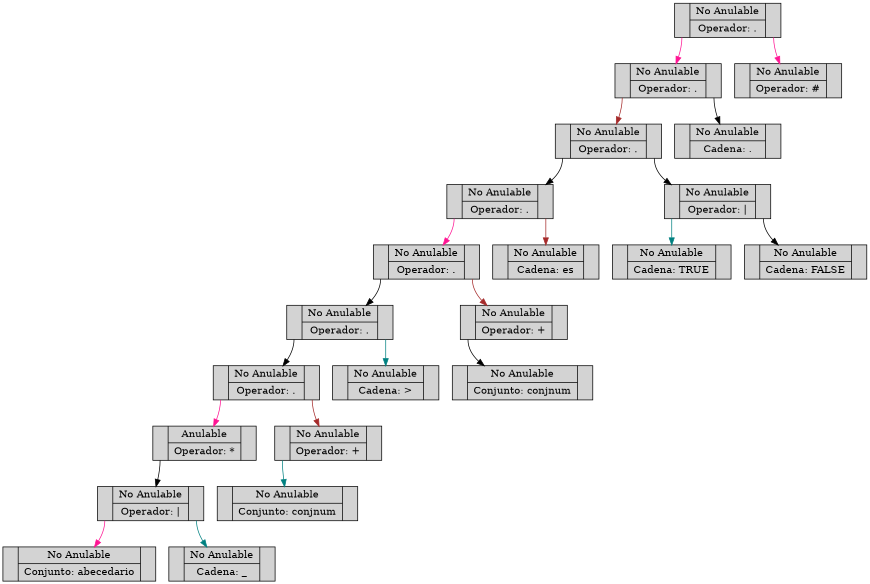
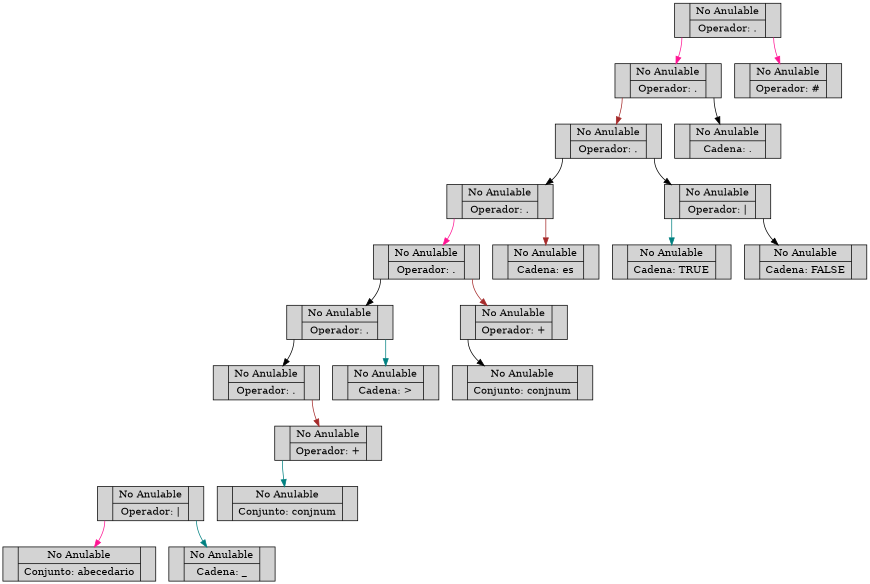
(205, 443) -> none
